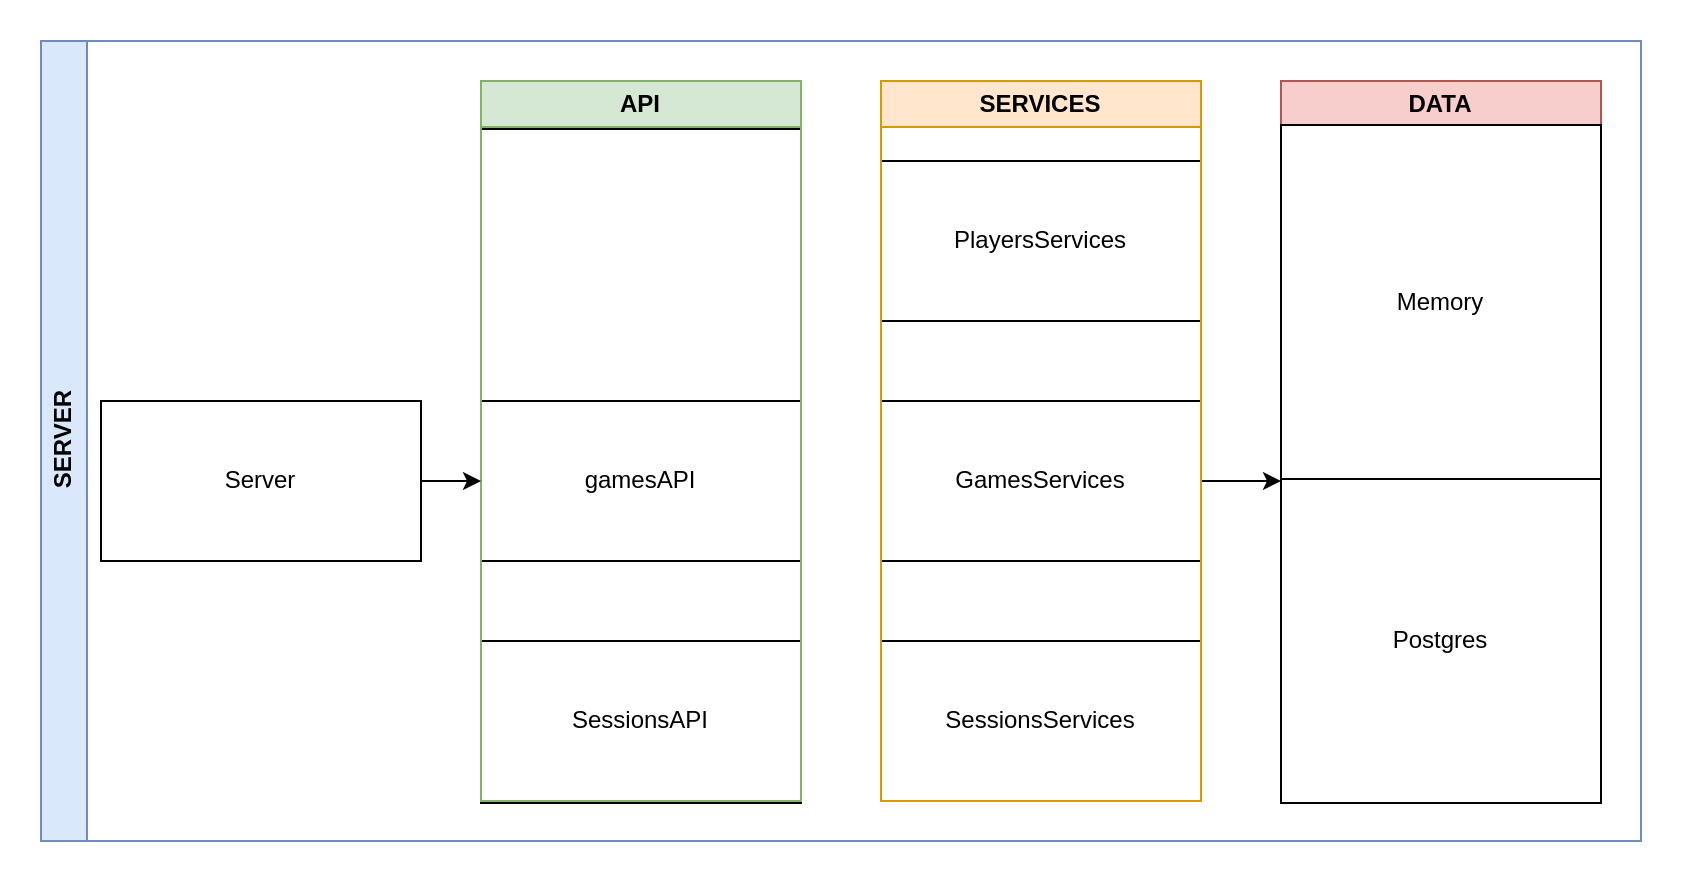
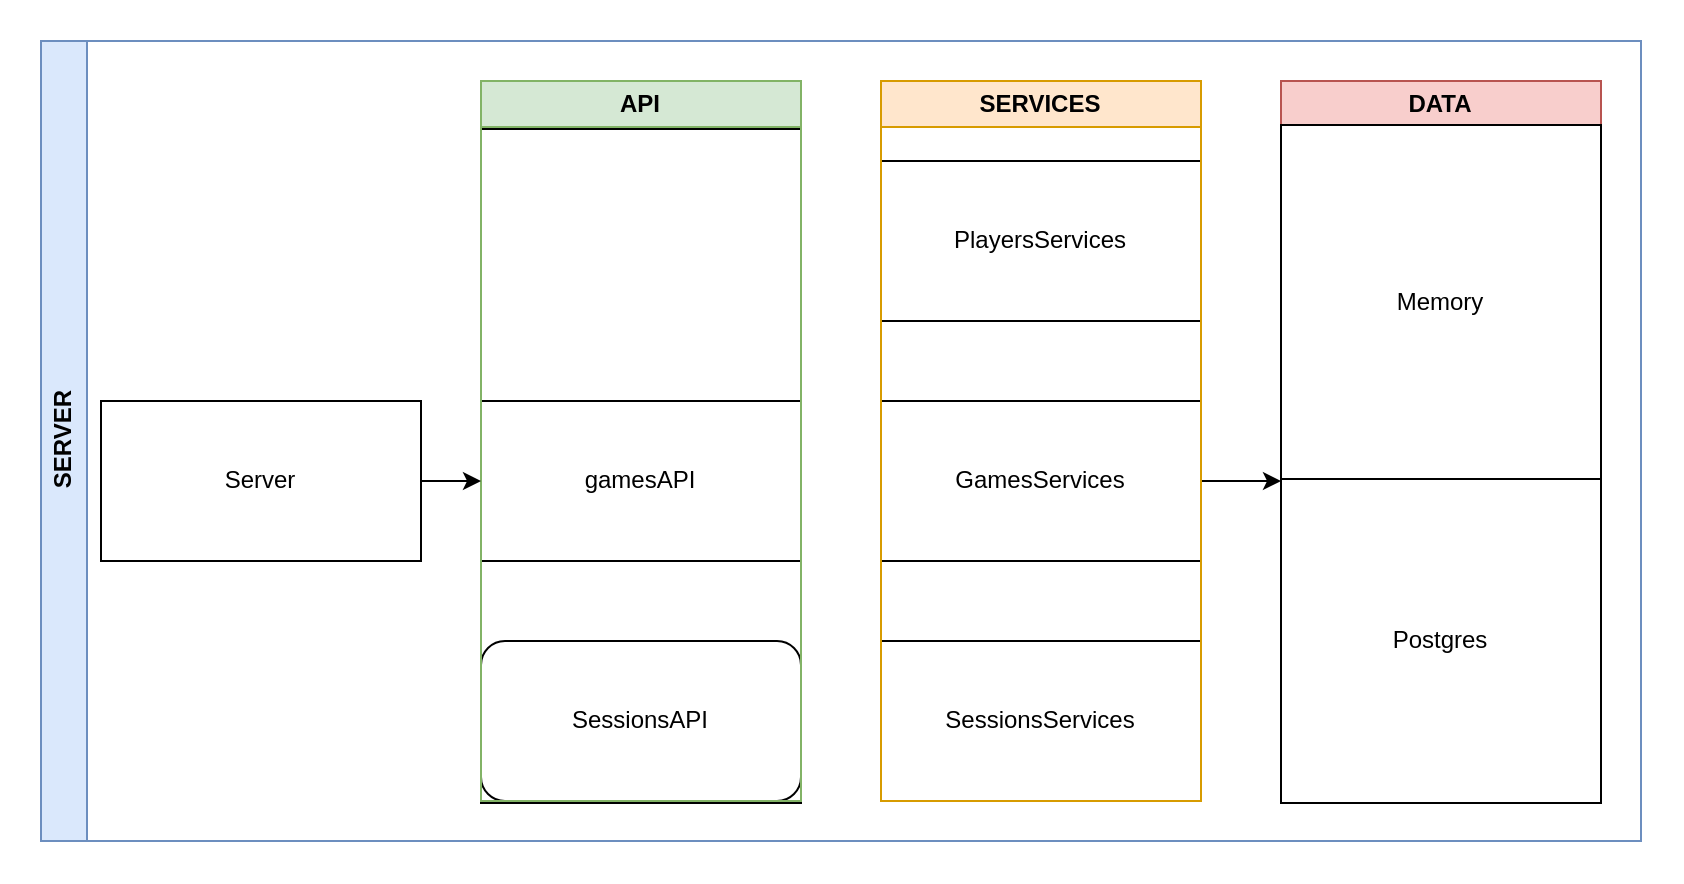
(641, 721) -> (641, 721)
